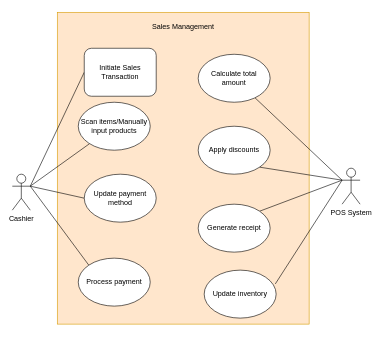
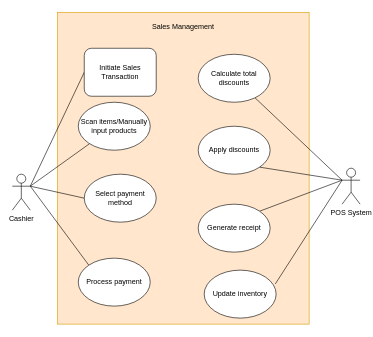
(234, 78) -> (234, 78)
(120, 198) -> (120, 198)
